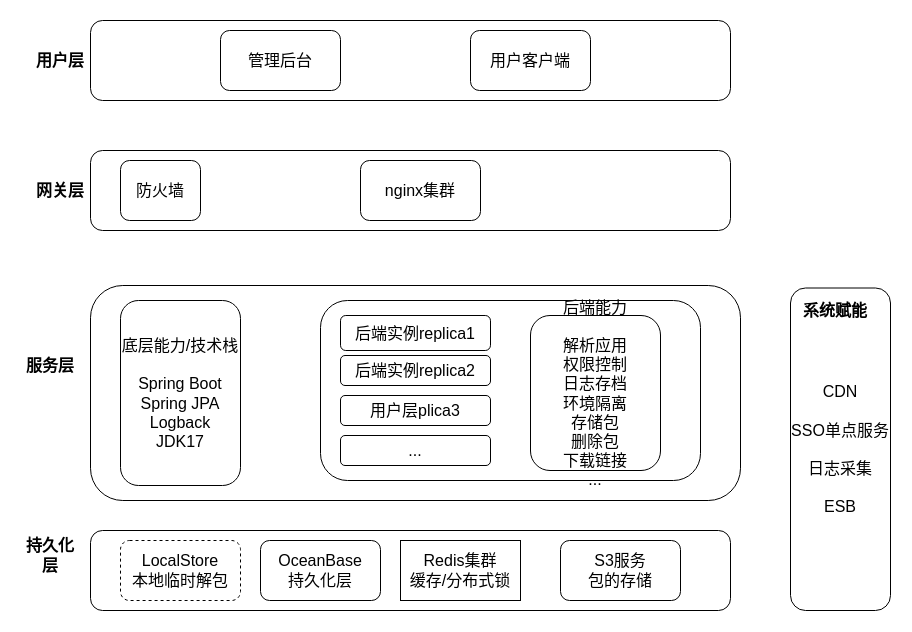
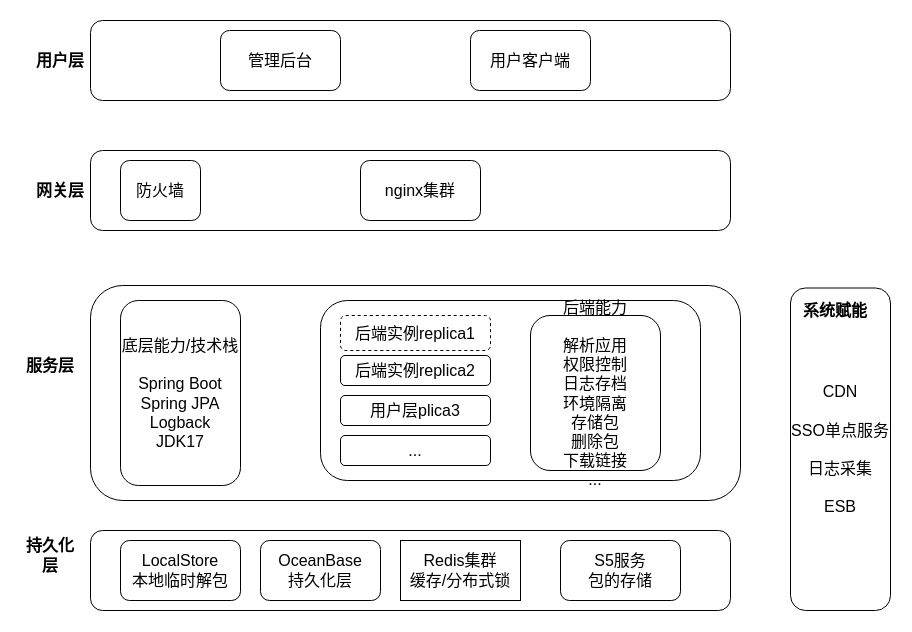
(416, 333) -> (416, 333)
(181, 571) -> (181, 571)
(621, 571) -> (621, 571)
